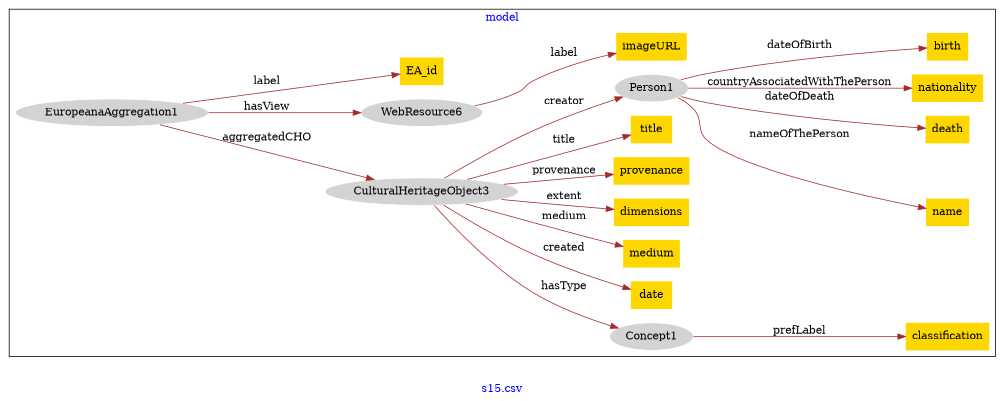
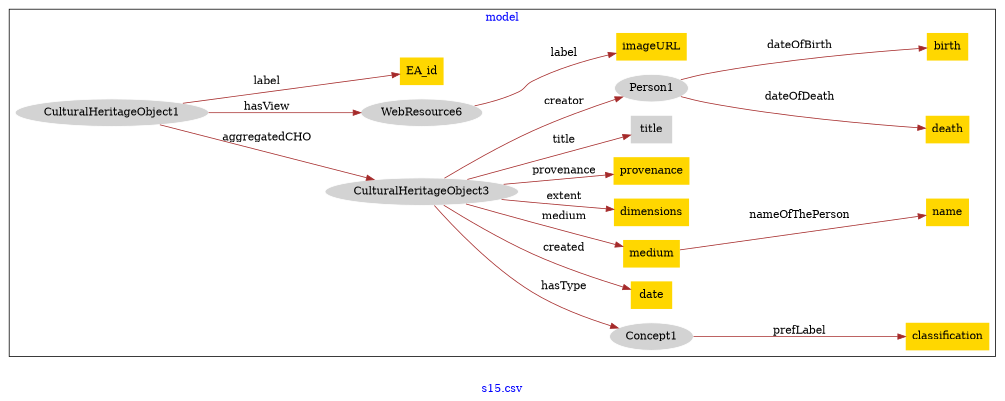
(948, 88) -> none
(112, 113) -> (112, 113)
(651, 130) -> (651, 130)
(784, 174) -> (799, 233)
